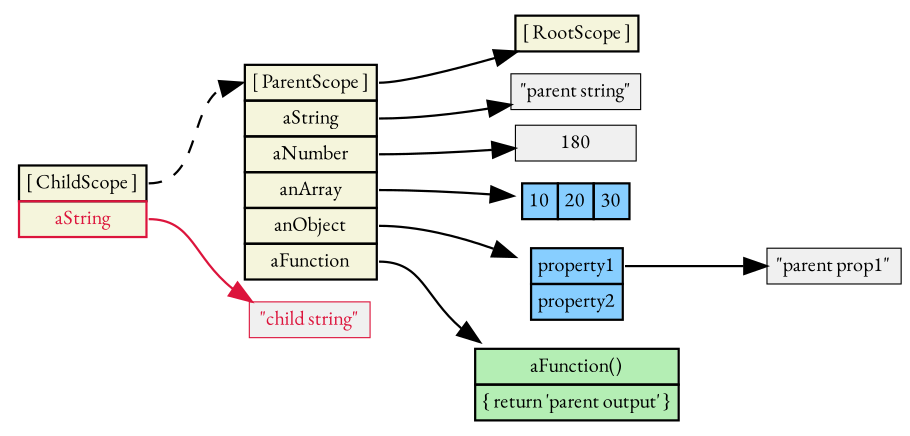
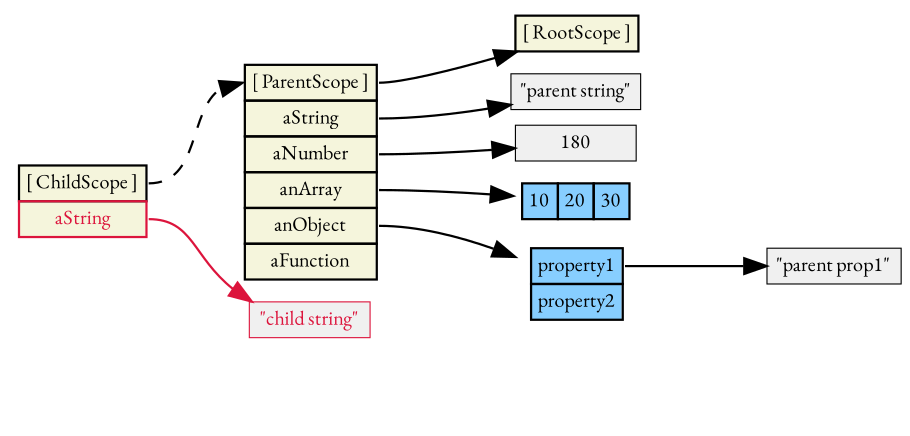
(576, 385) -> none
